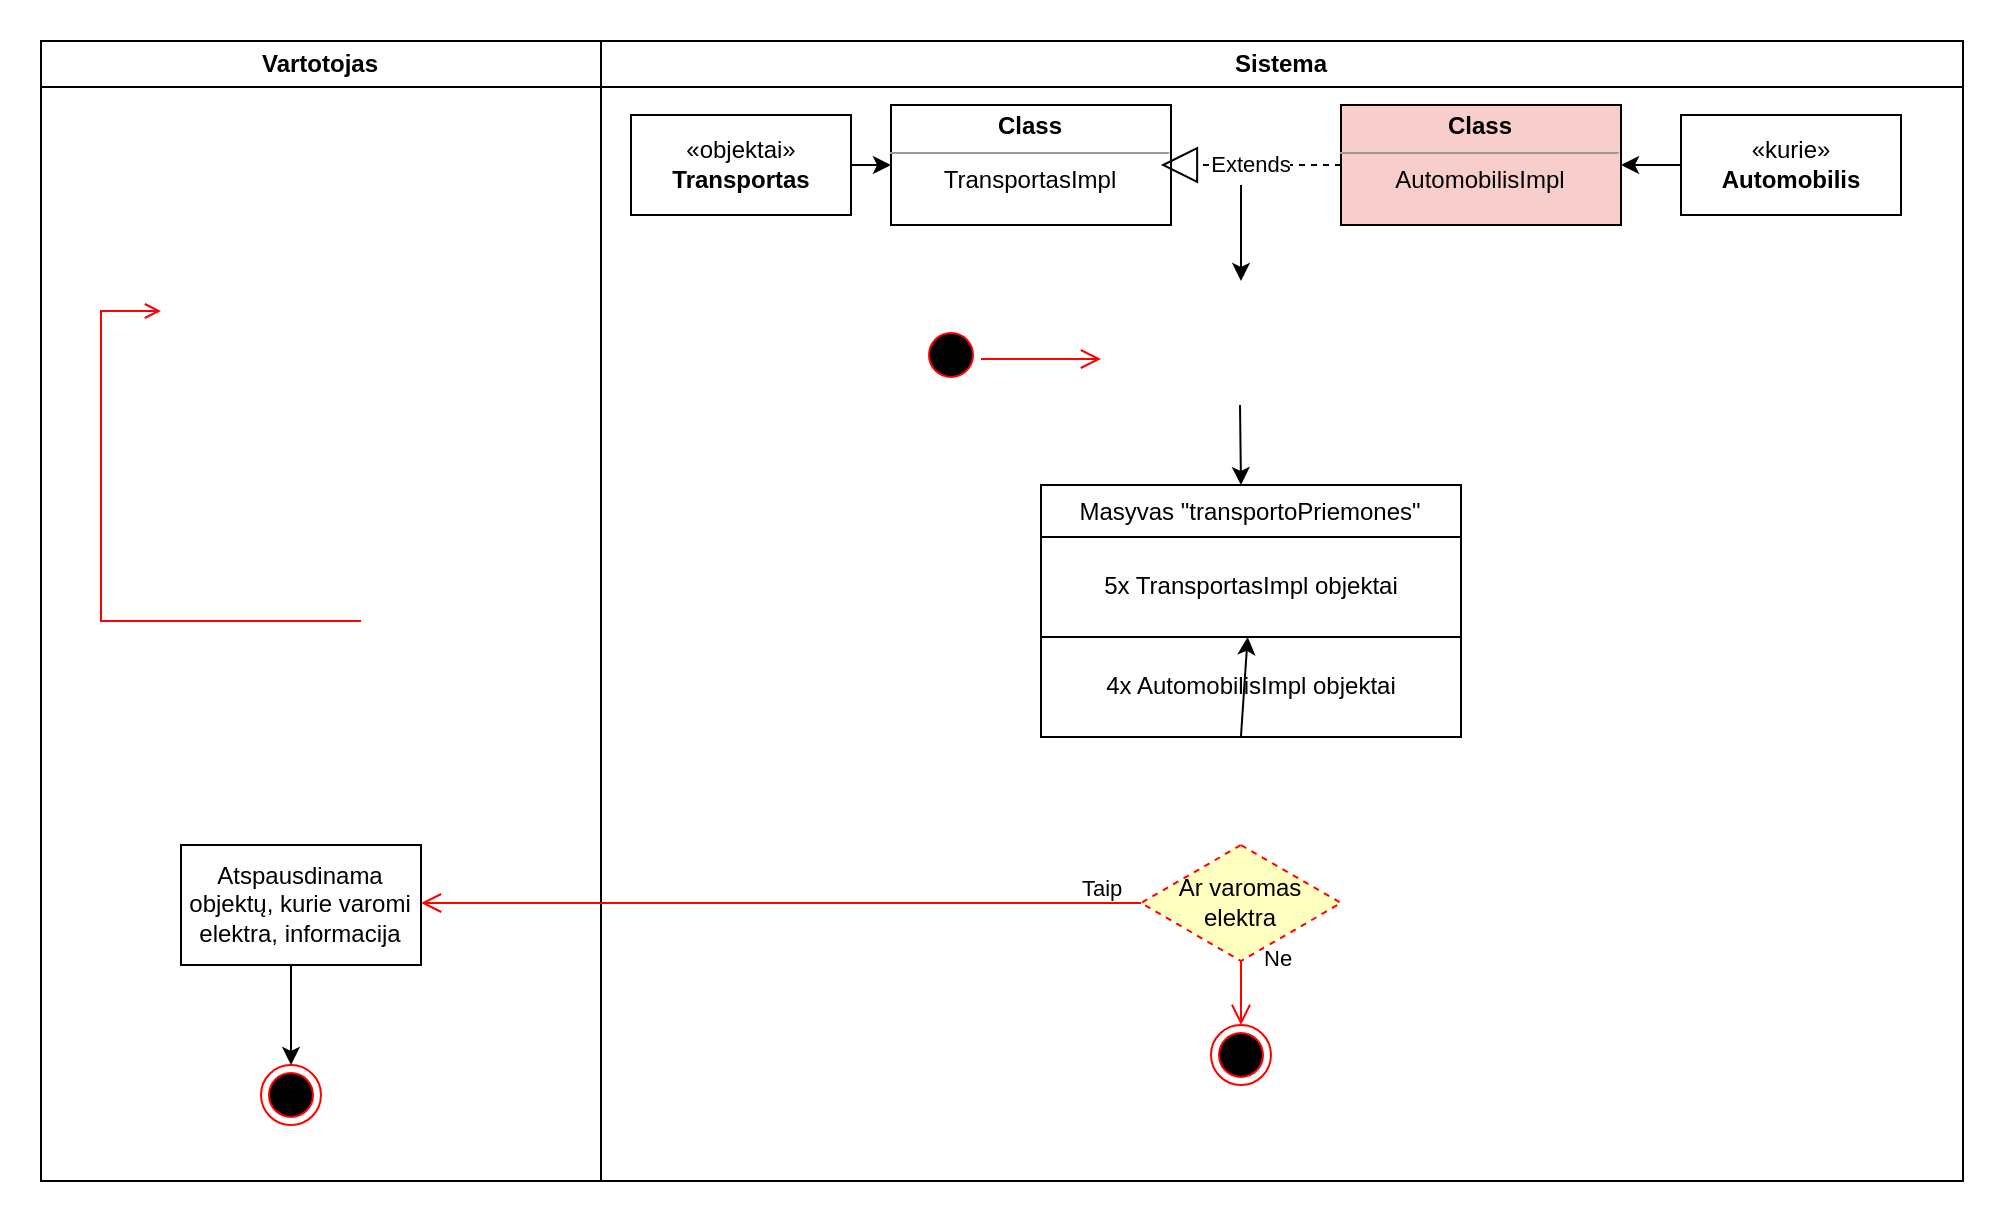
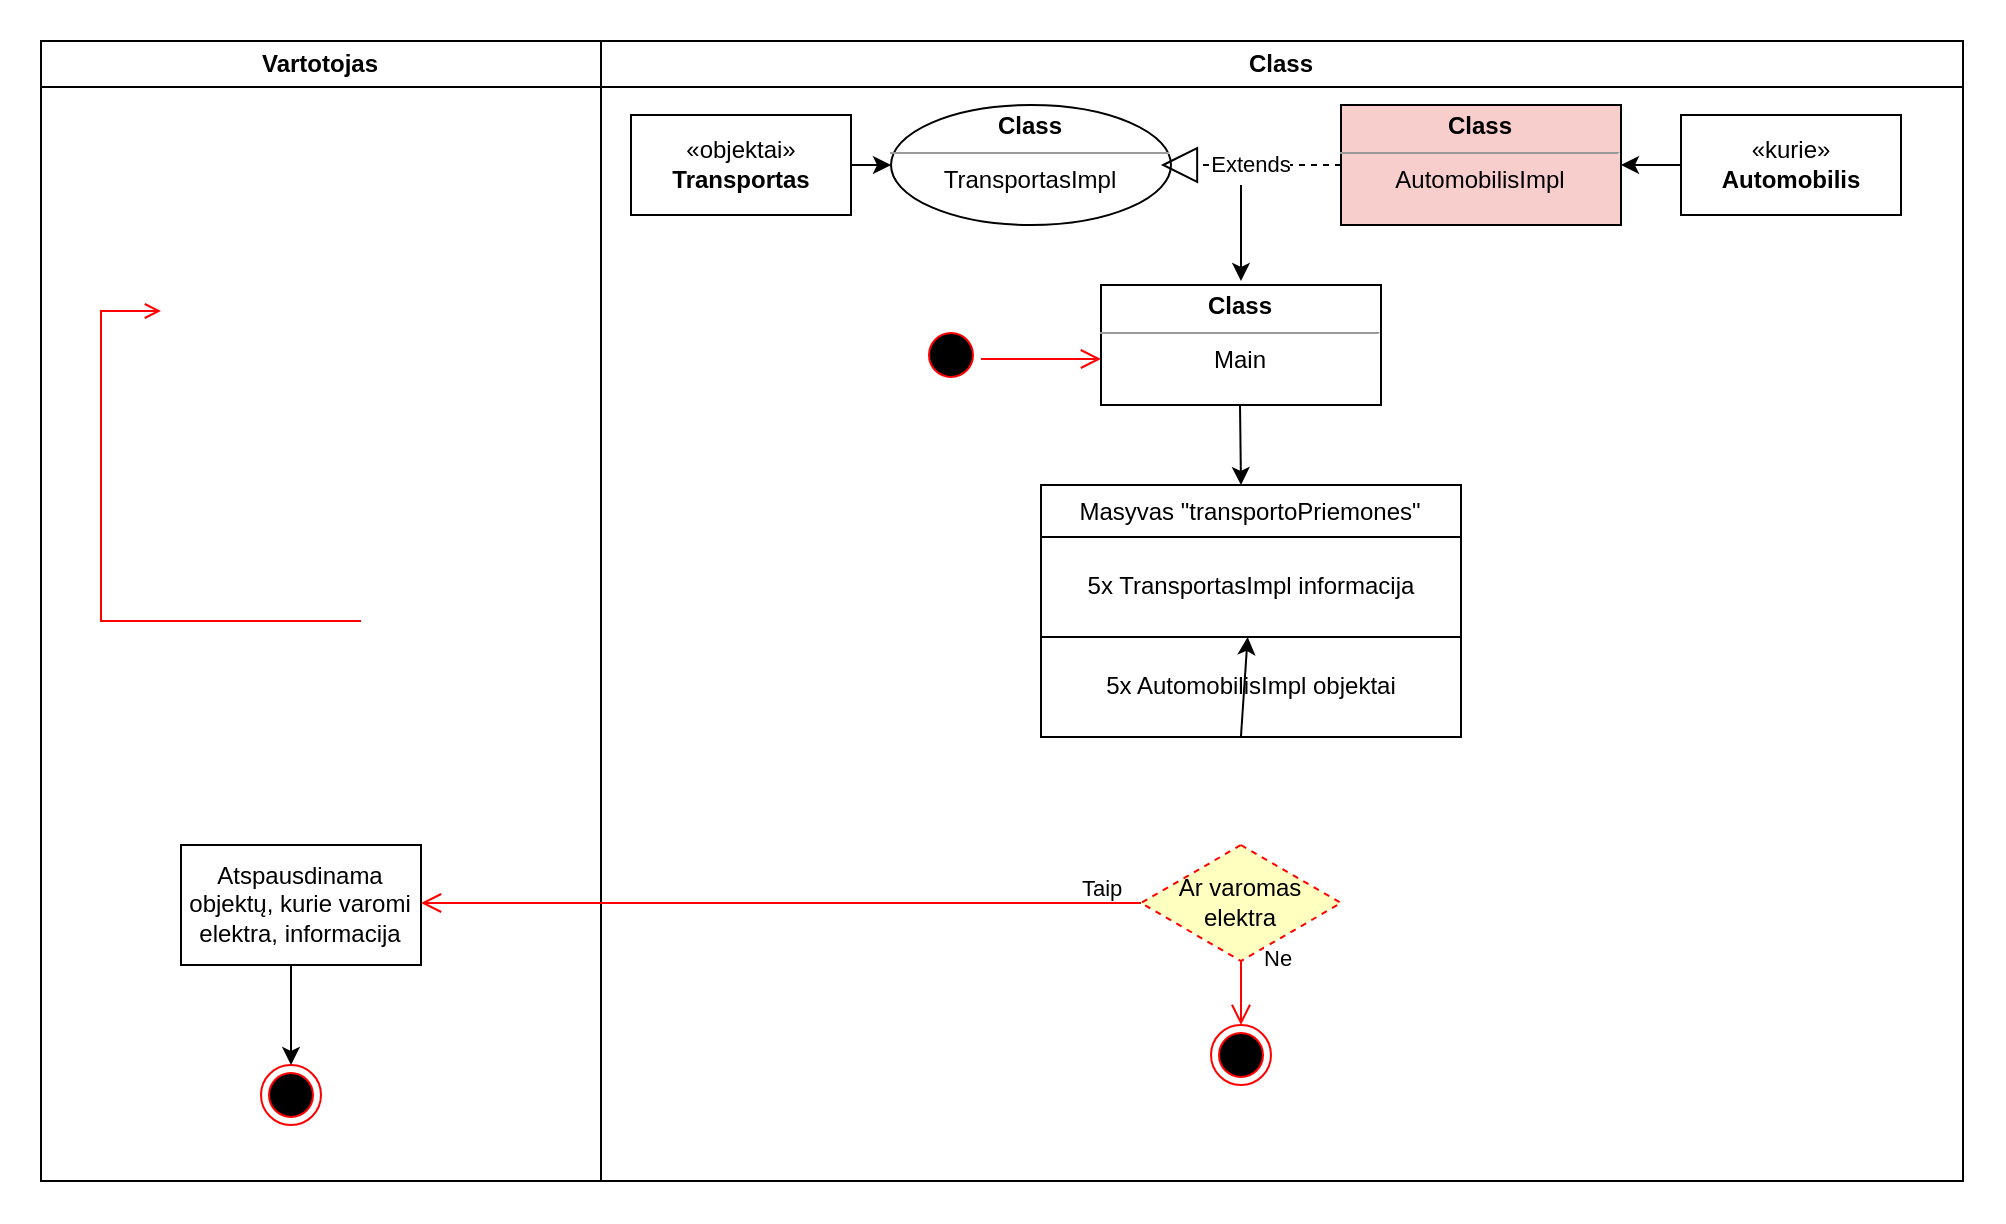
(1282, 65) -> (1282, 65)
(1031, 165) -> (1031, 165)
none -> (1241, 345)
(1252, 587) -> (1252, 587)
(1252, 687) -> (1252, 687)
